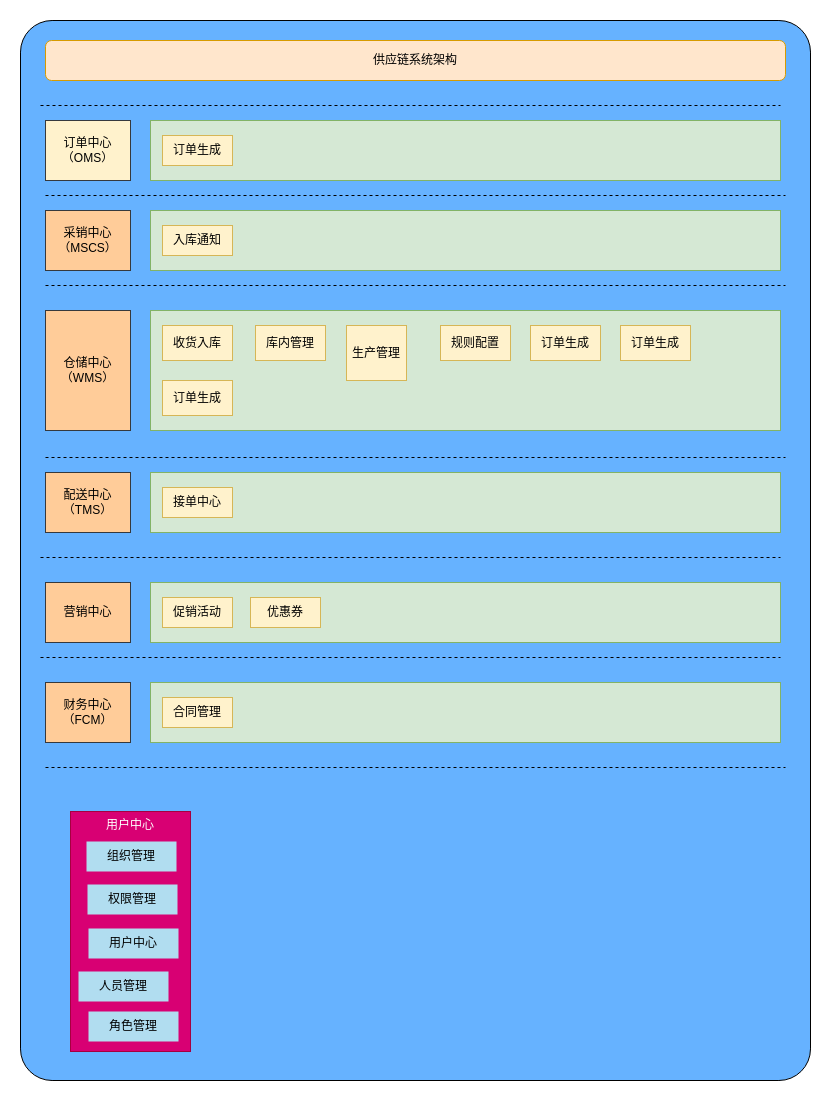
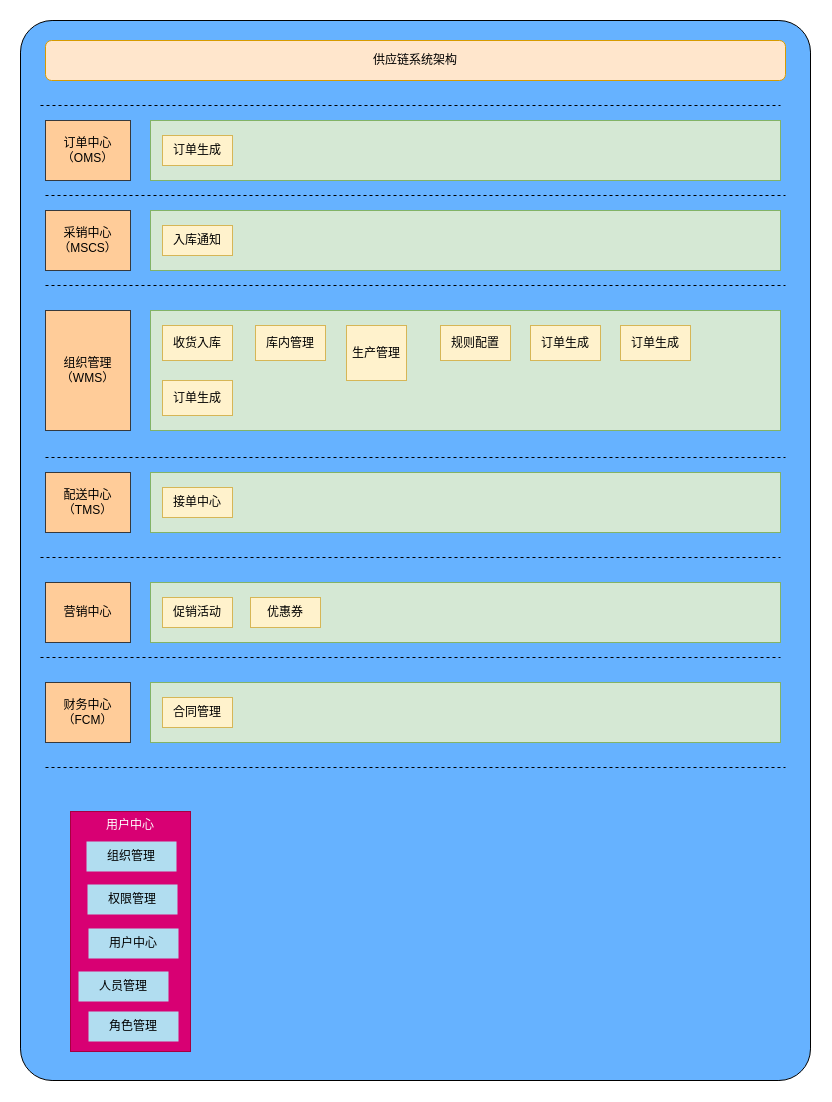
(88, 151) -> (88, 151)
(88, 371) -> (88, 371)
